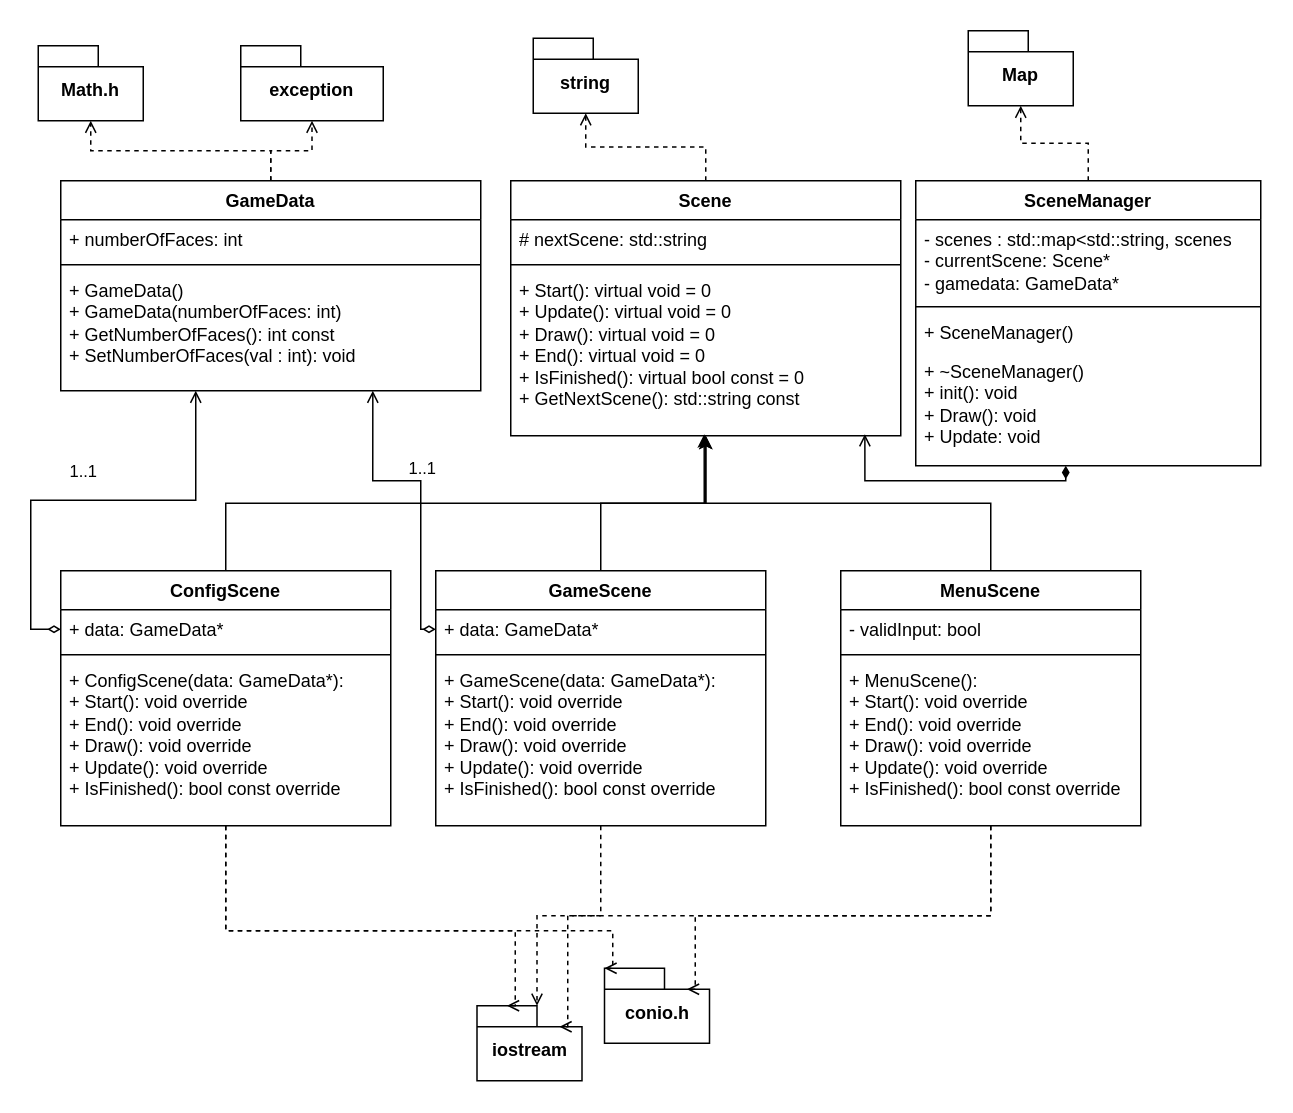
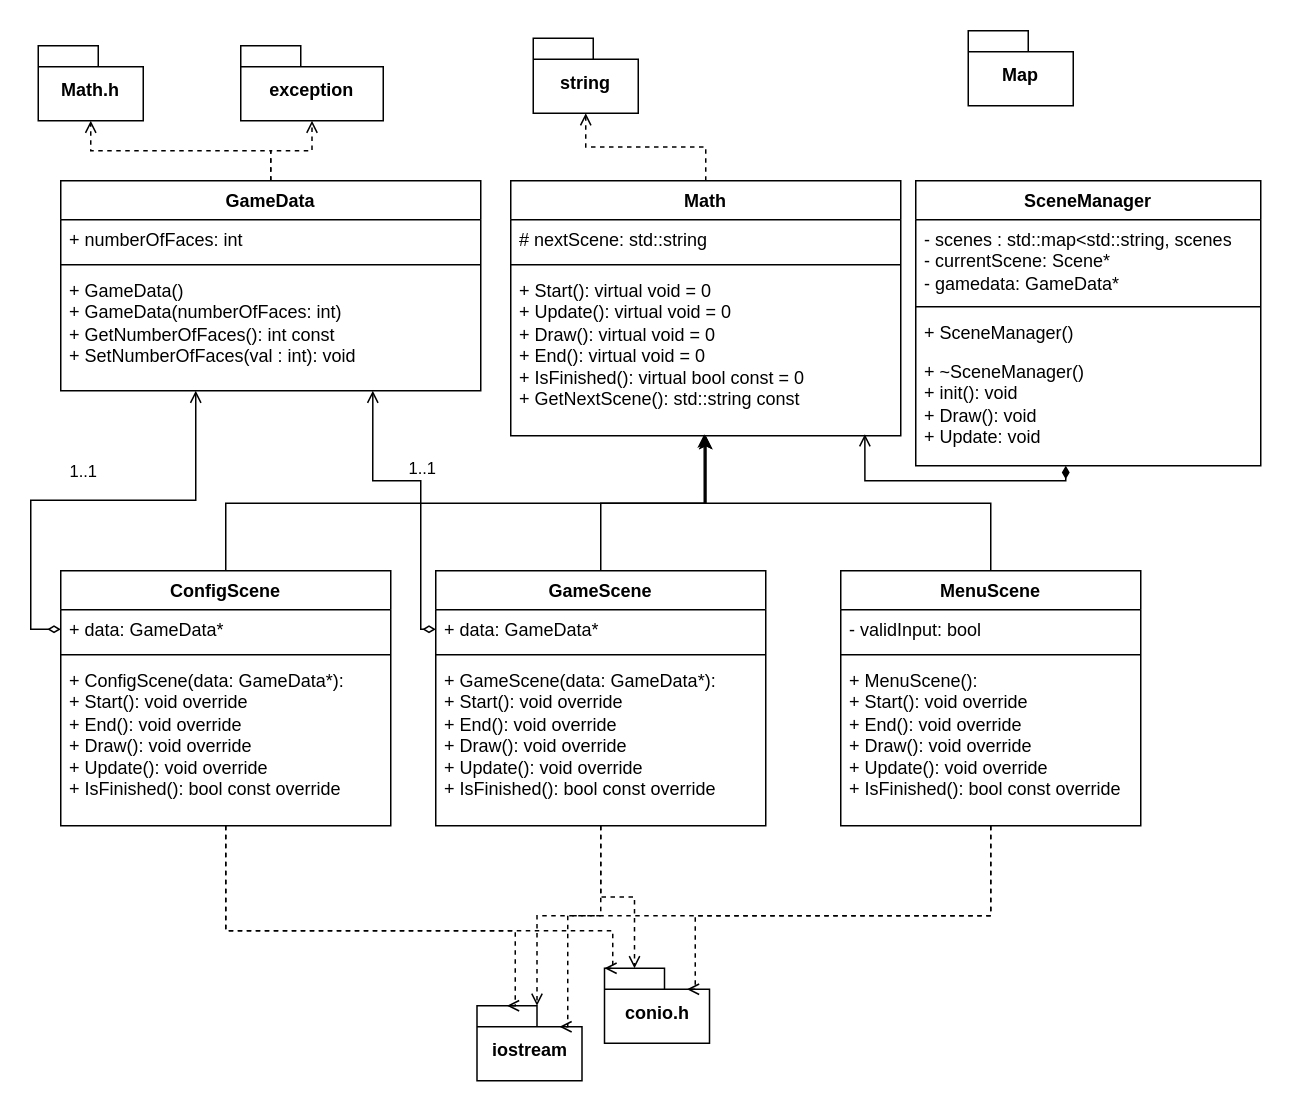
(1056, 143) -> none
(706, 202) -> (706, 202)
none -> (635, 917)
